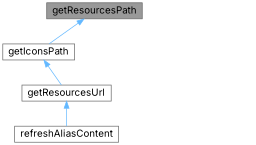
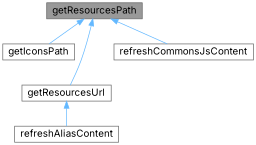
none -> (184, 52)
(55, 75) -> (83, 56)
